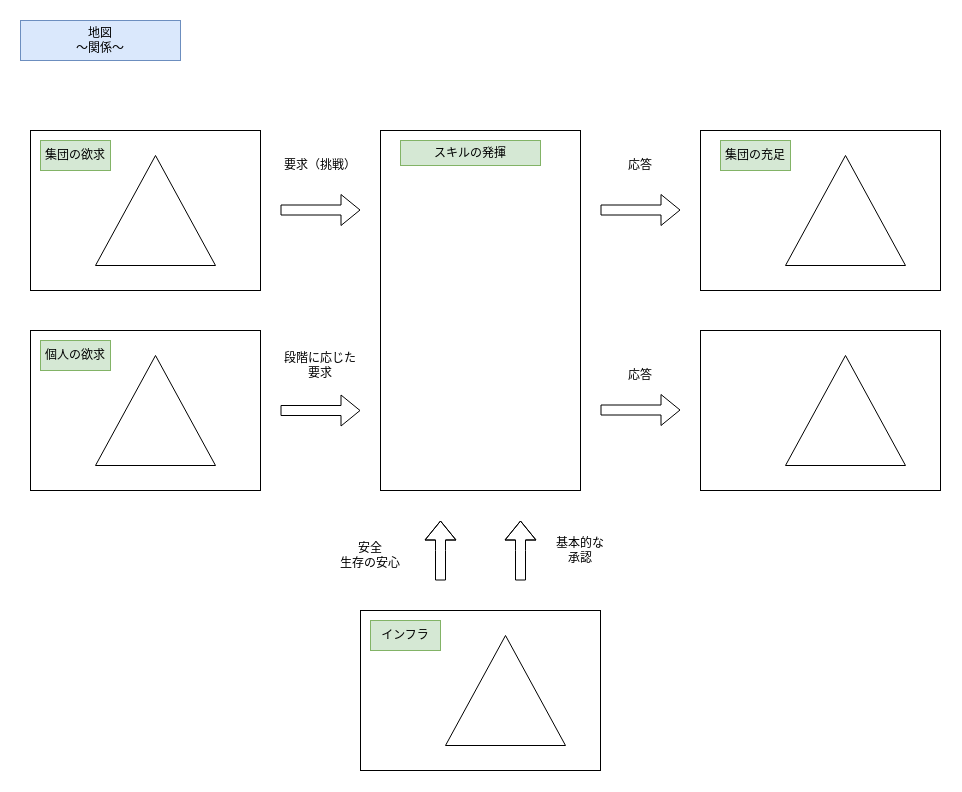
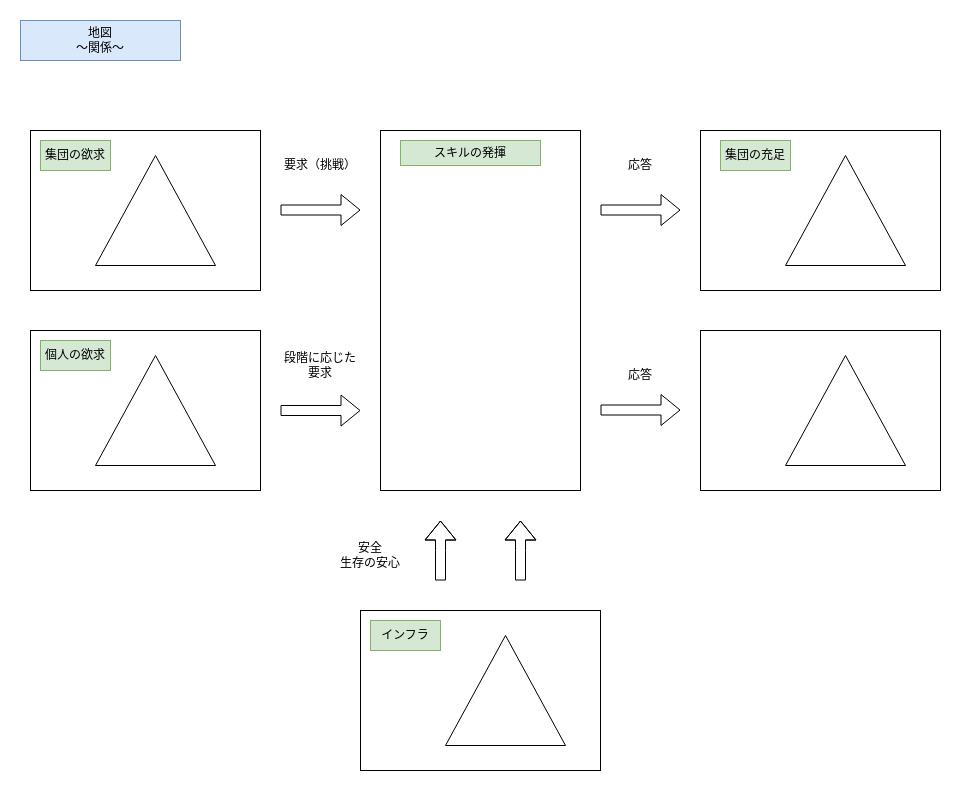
(581, 551) -> none
